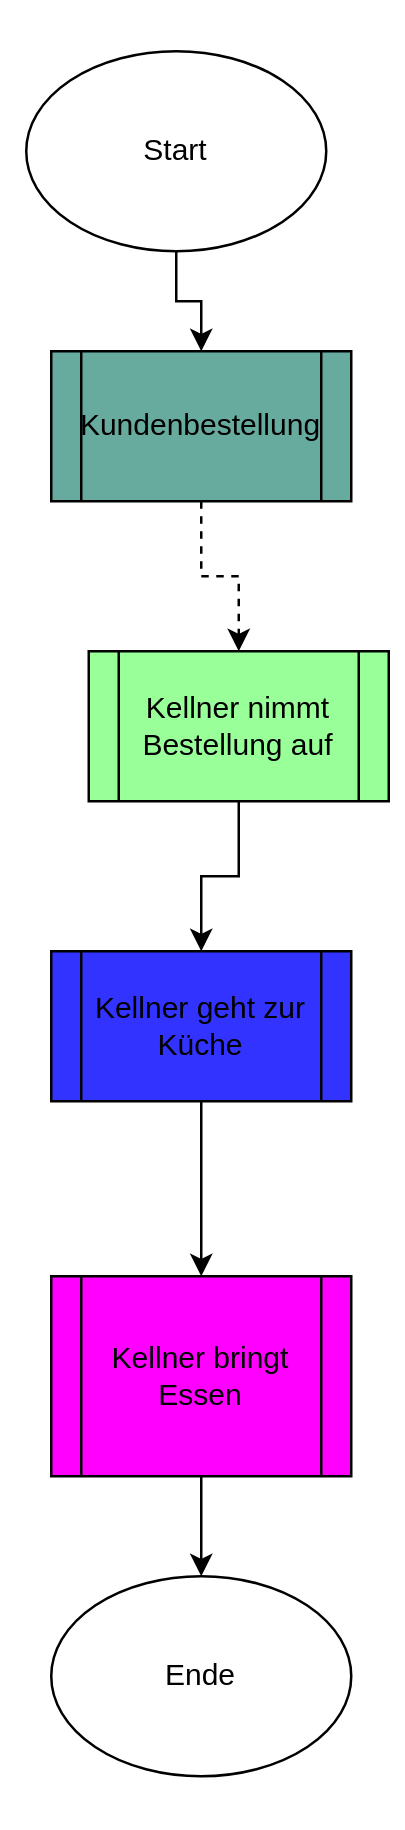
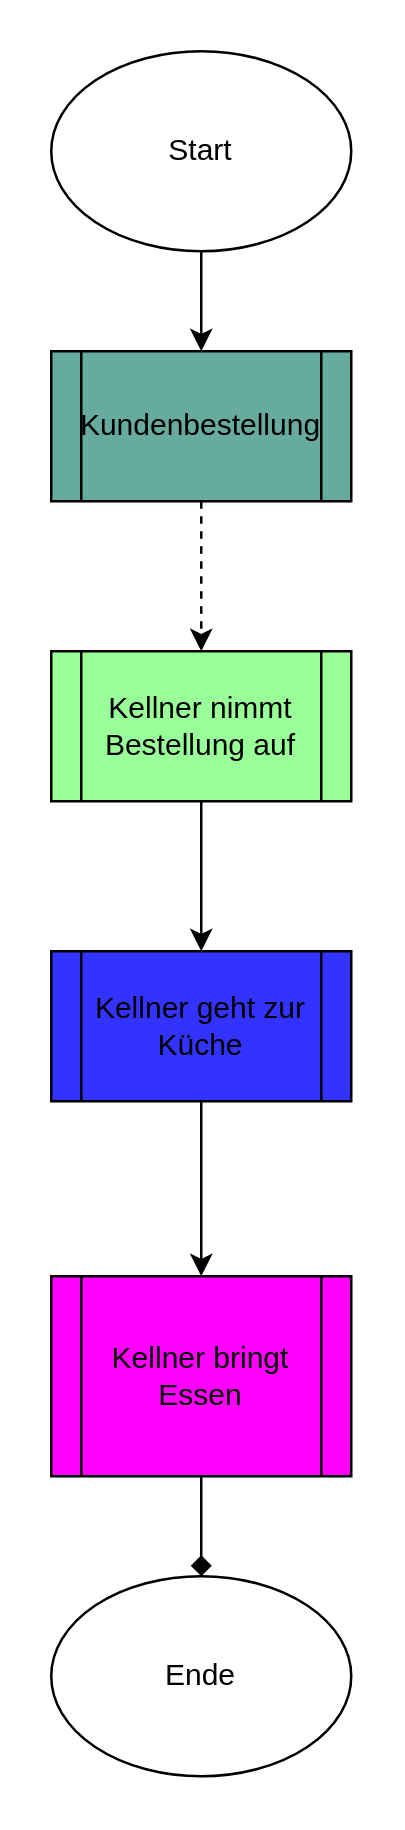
(176, 151) -> (201, 151)
(239, 726) -> (201, 726)
(201, 1557) -> (201, 1556)
